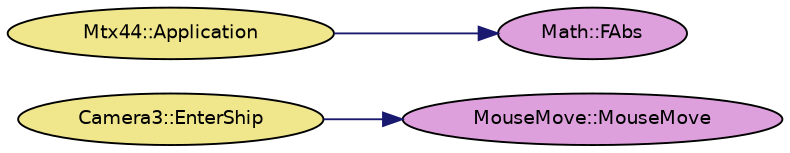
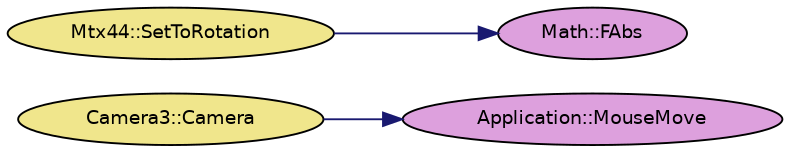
(171, 33) -> (171, 33)
(171, 119) -> (171, 119)
(593, 119) -> (593, 119)
